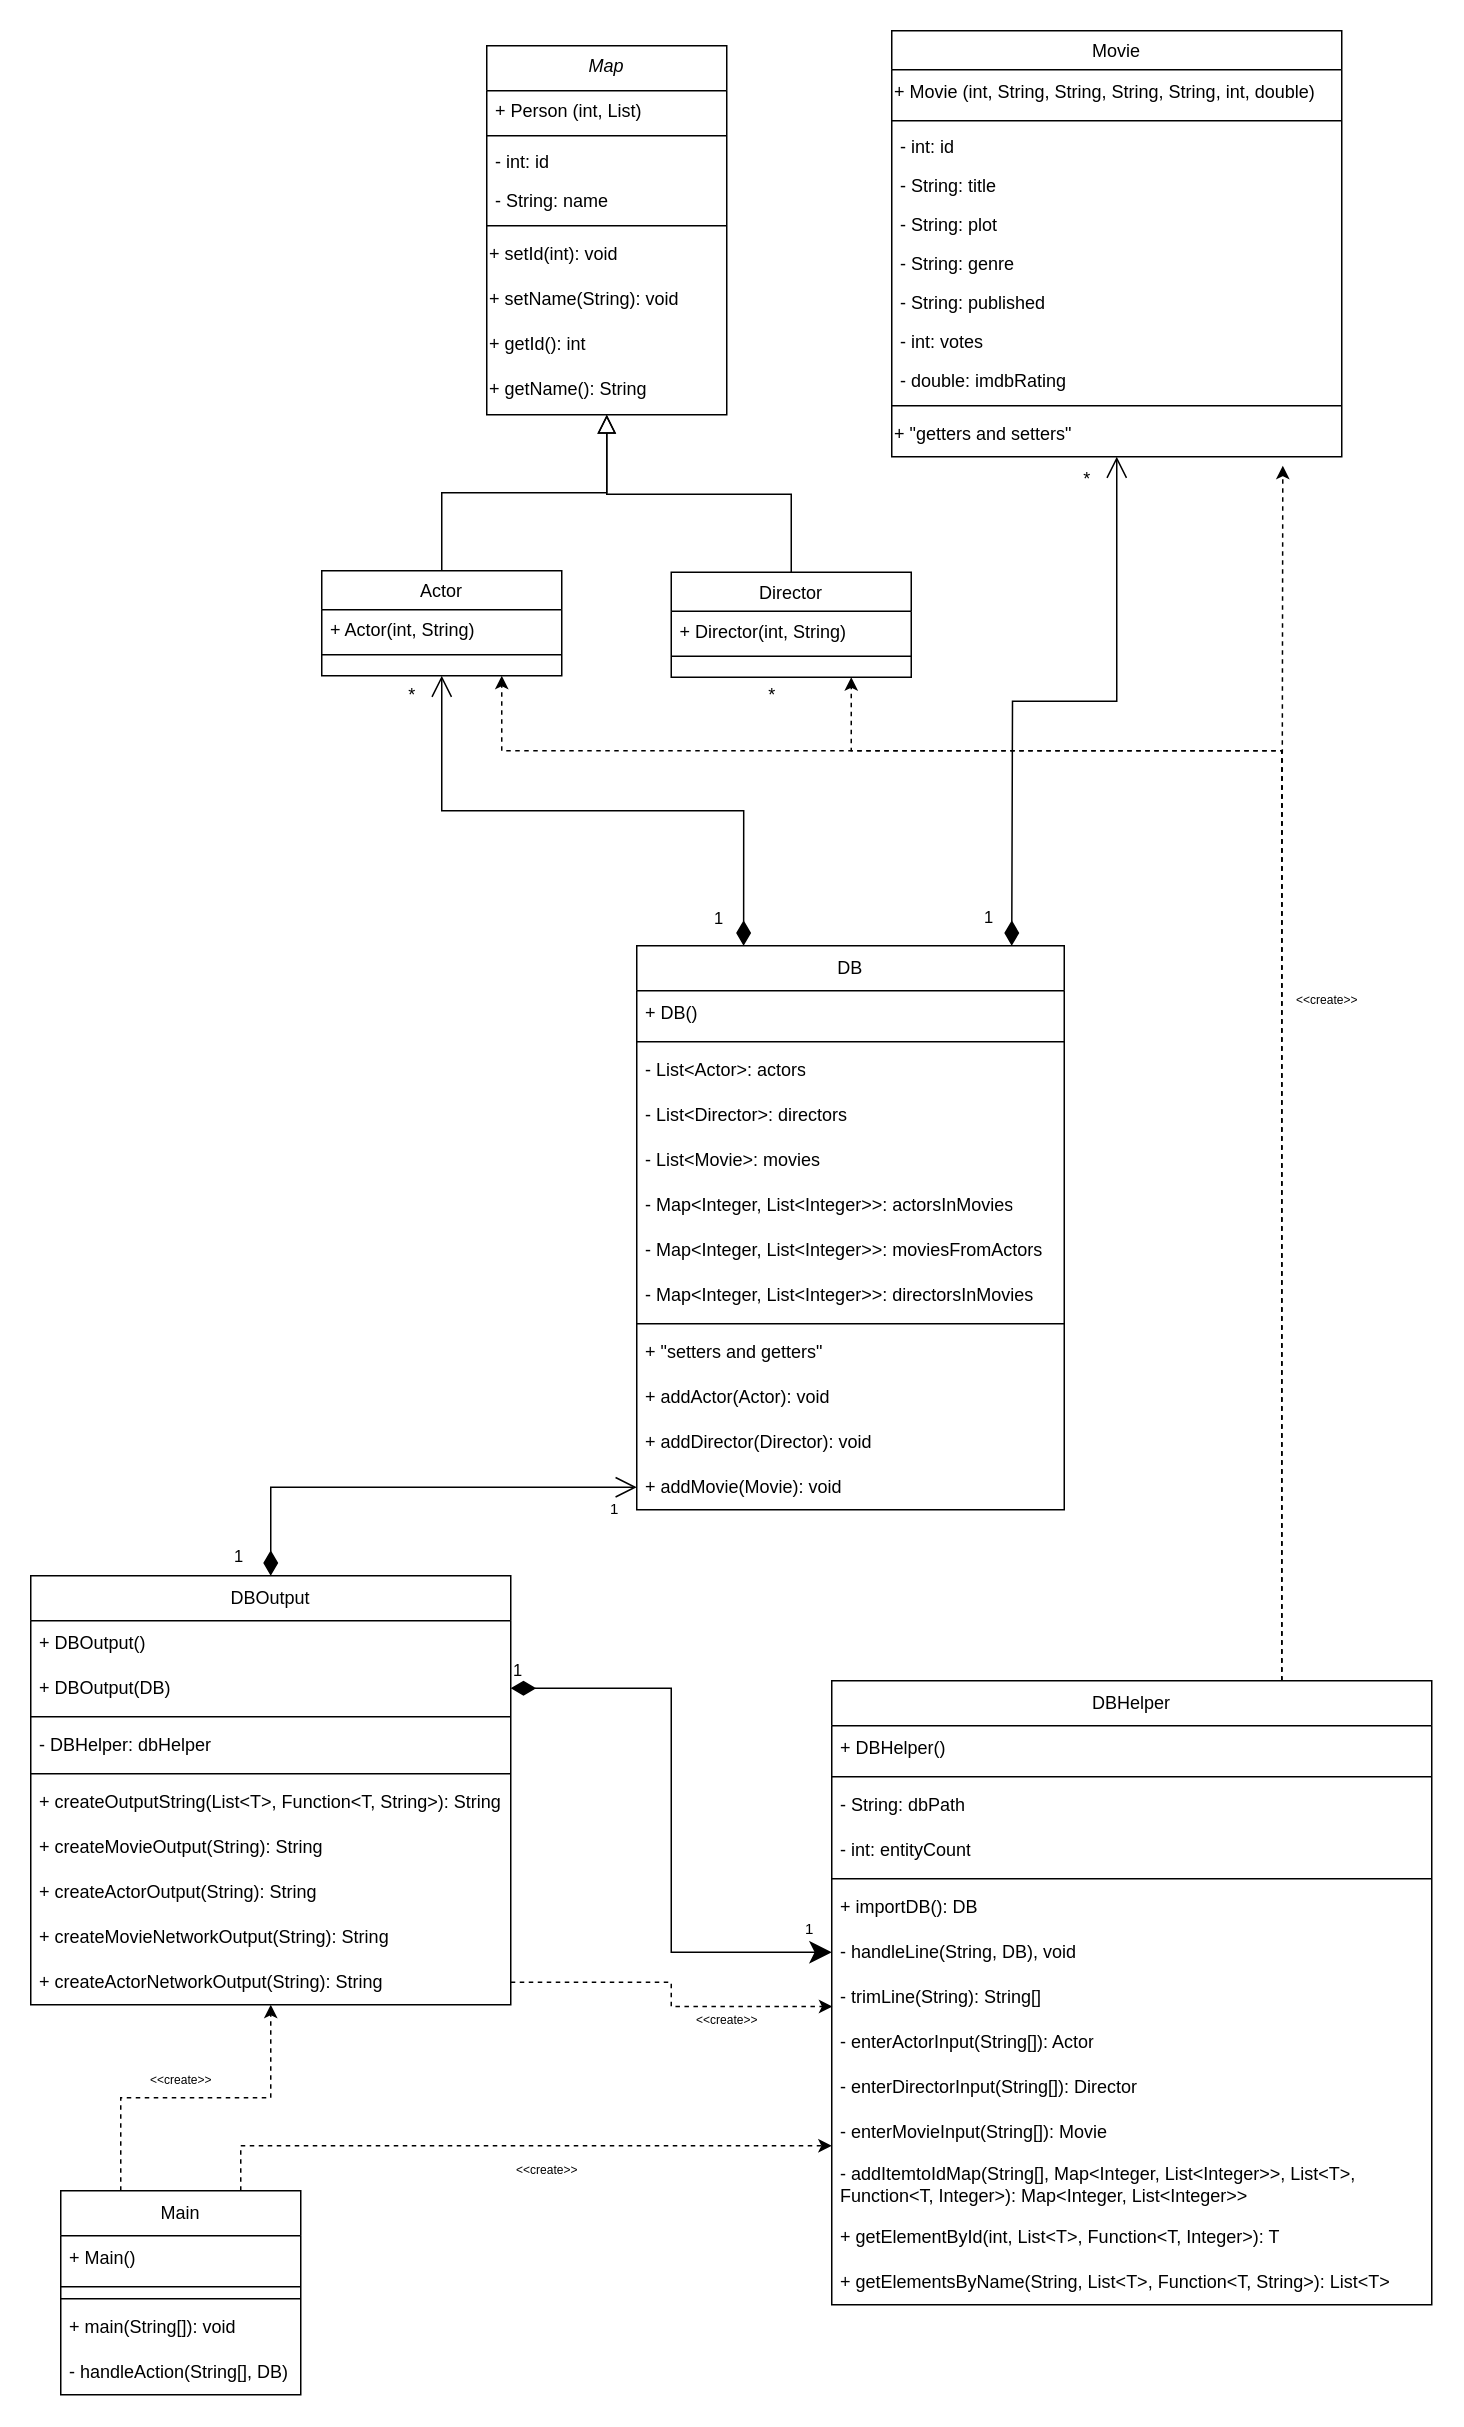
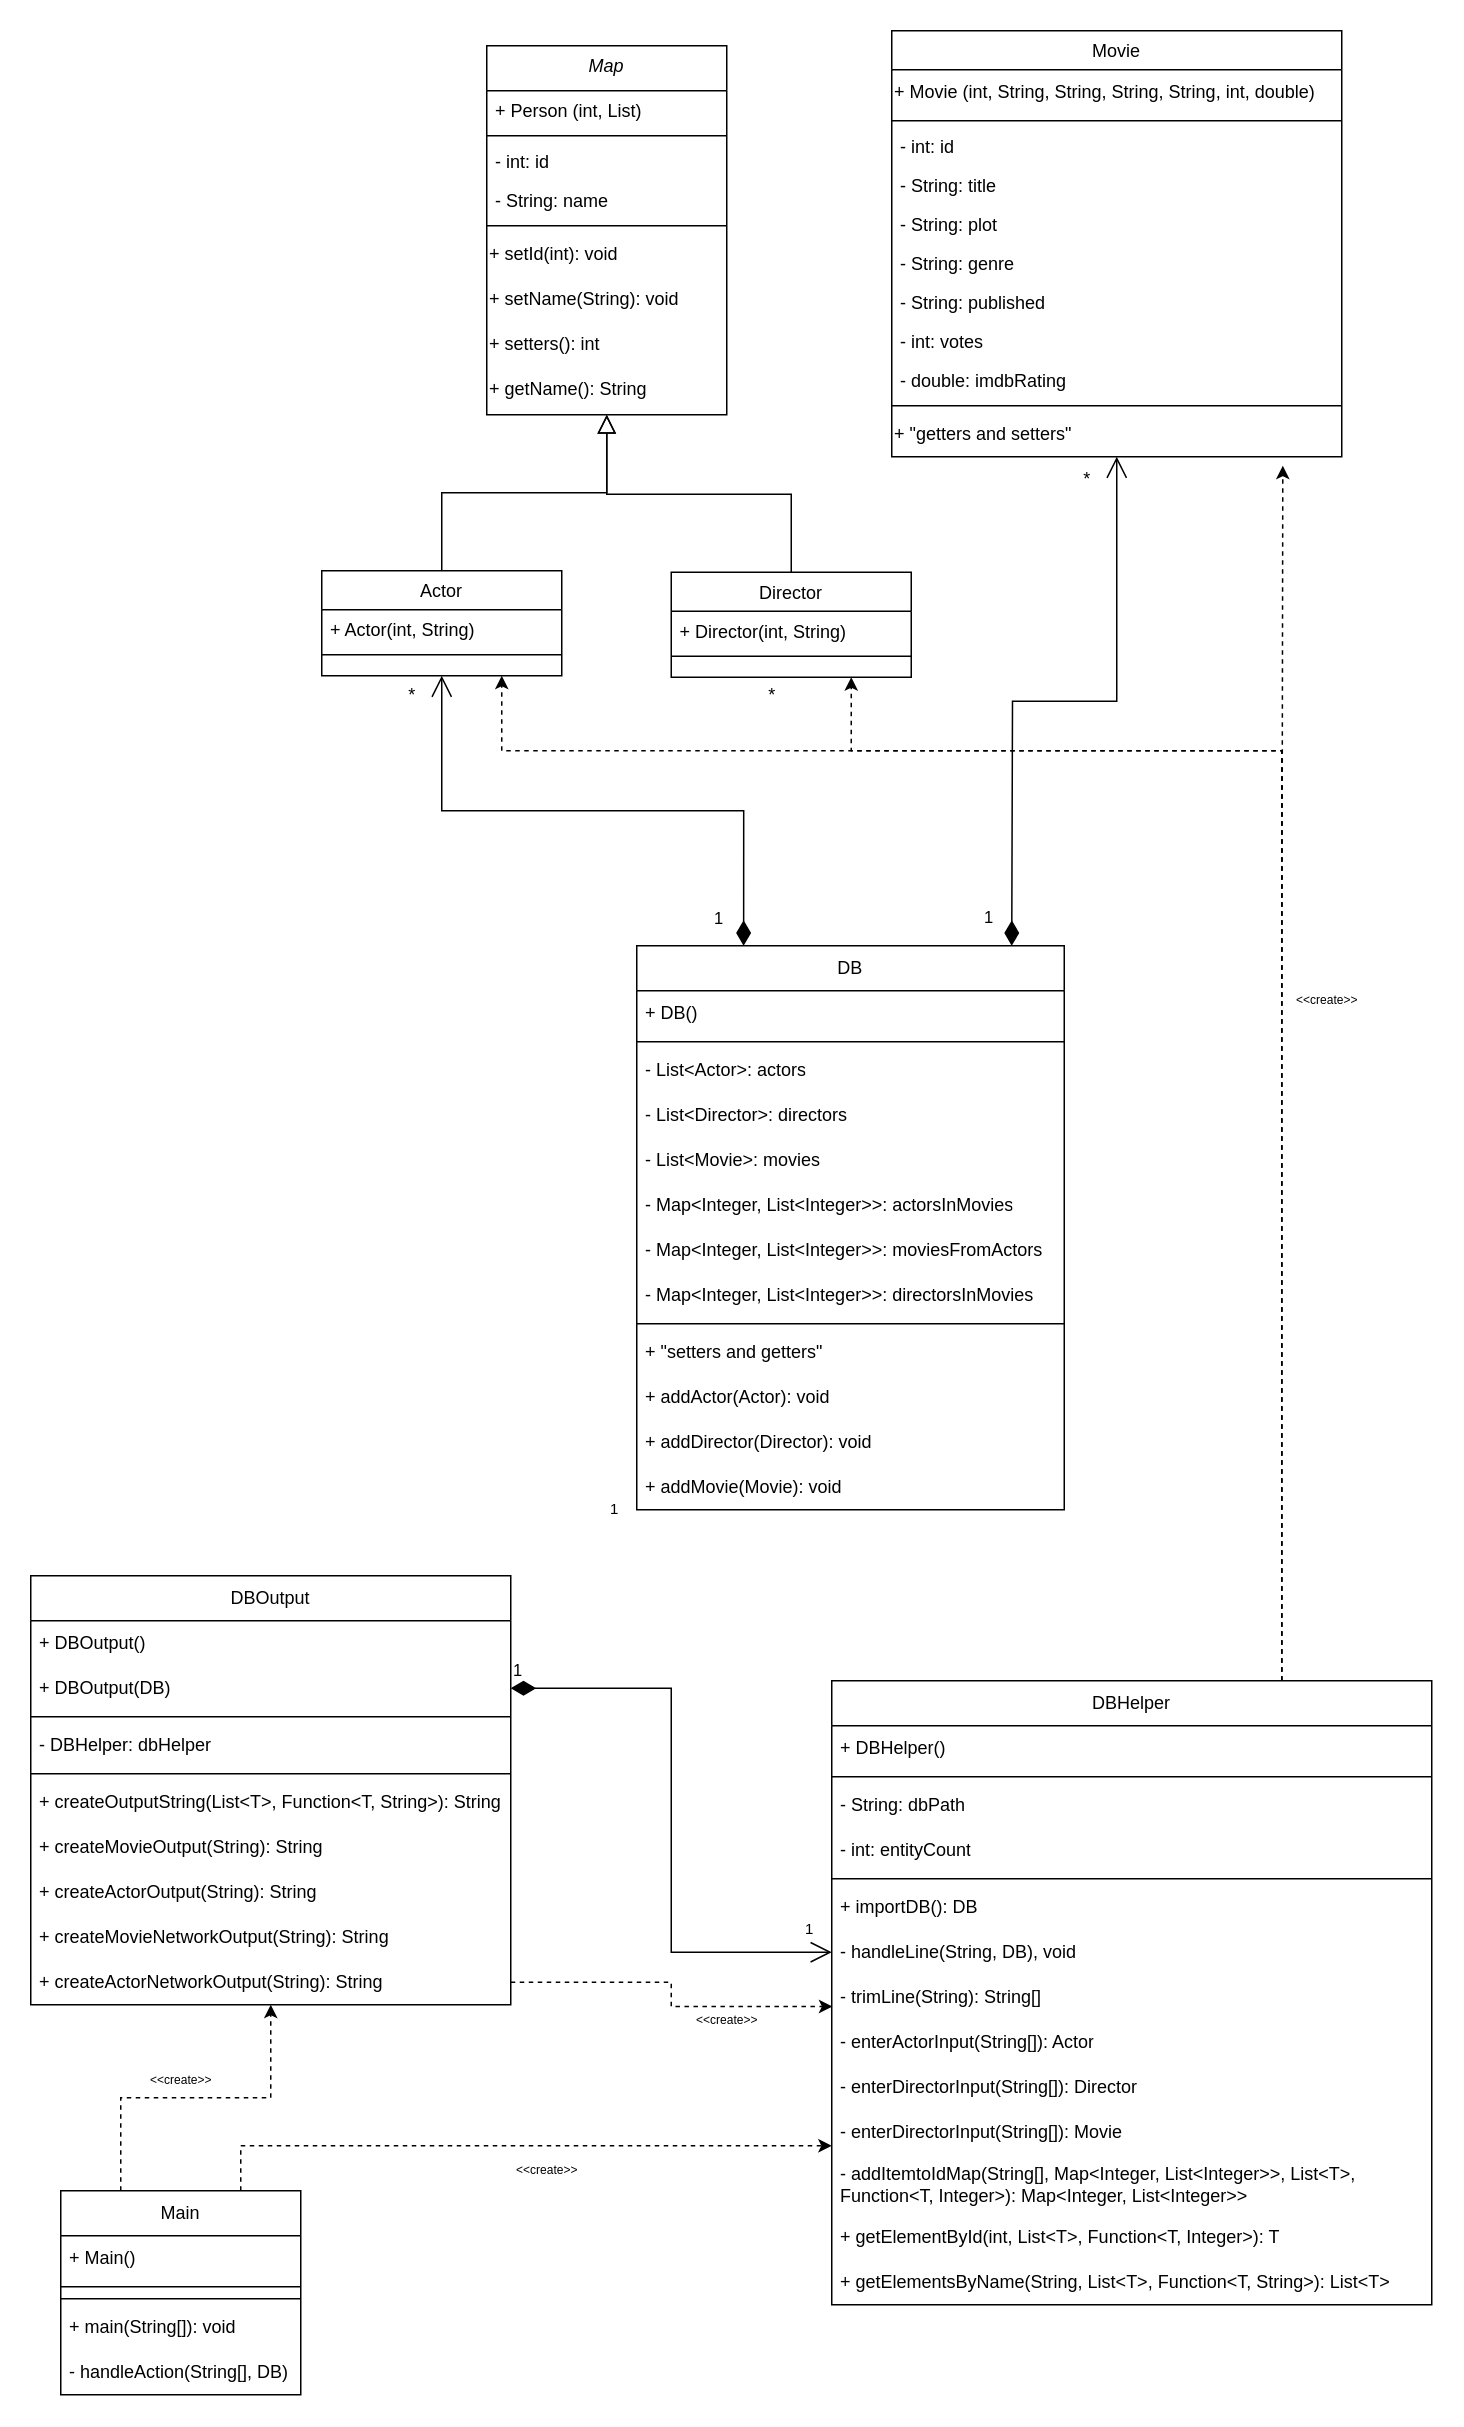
(551, 344) -> (561, 344)
(420, 1487) -> none
(813, 1952) -> (819, 1952)
(998, 2132) -> (1013, 2132)
